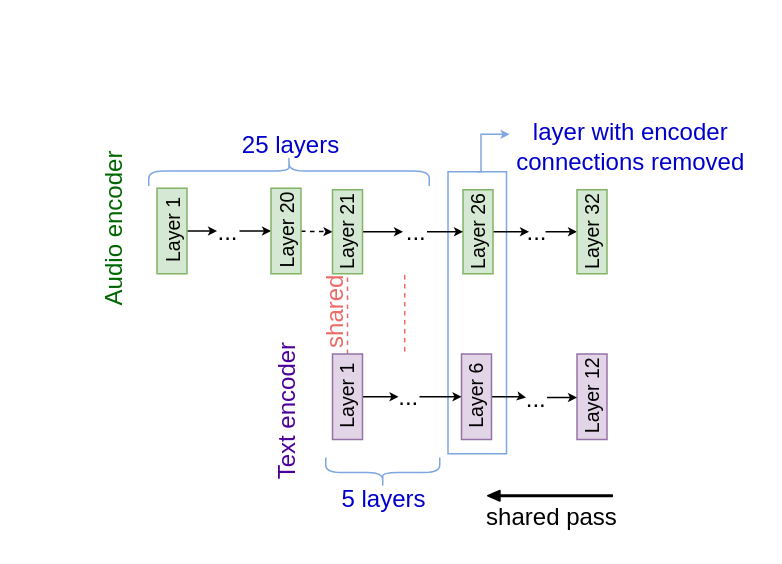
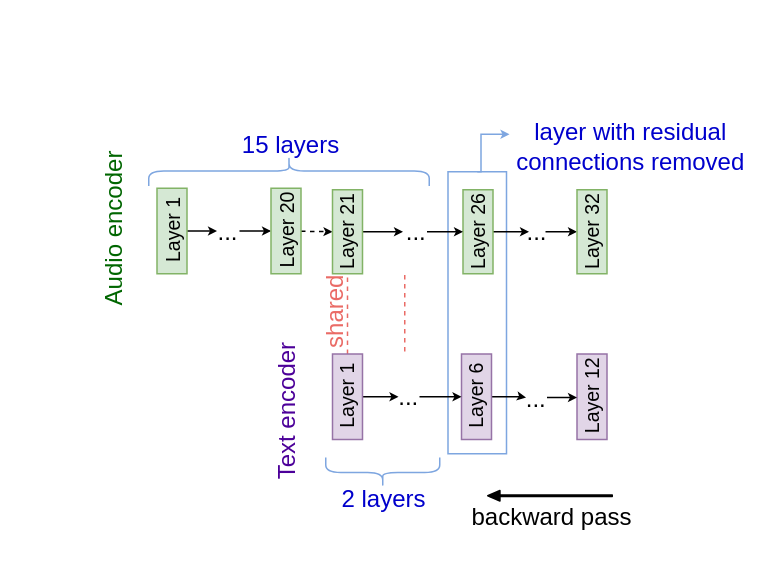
(291, 145) -> (291, 145)
(631, 146) -> (631, 146)
(384, 499) -> (384, 499)
(552, 517) -> (552, 517)
